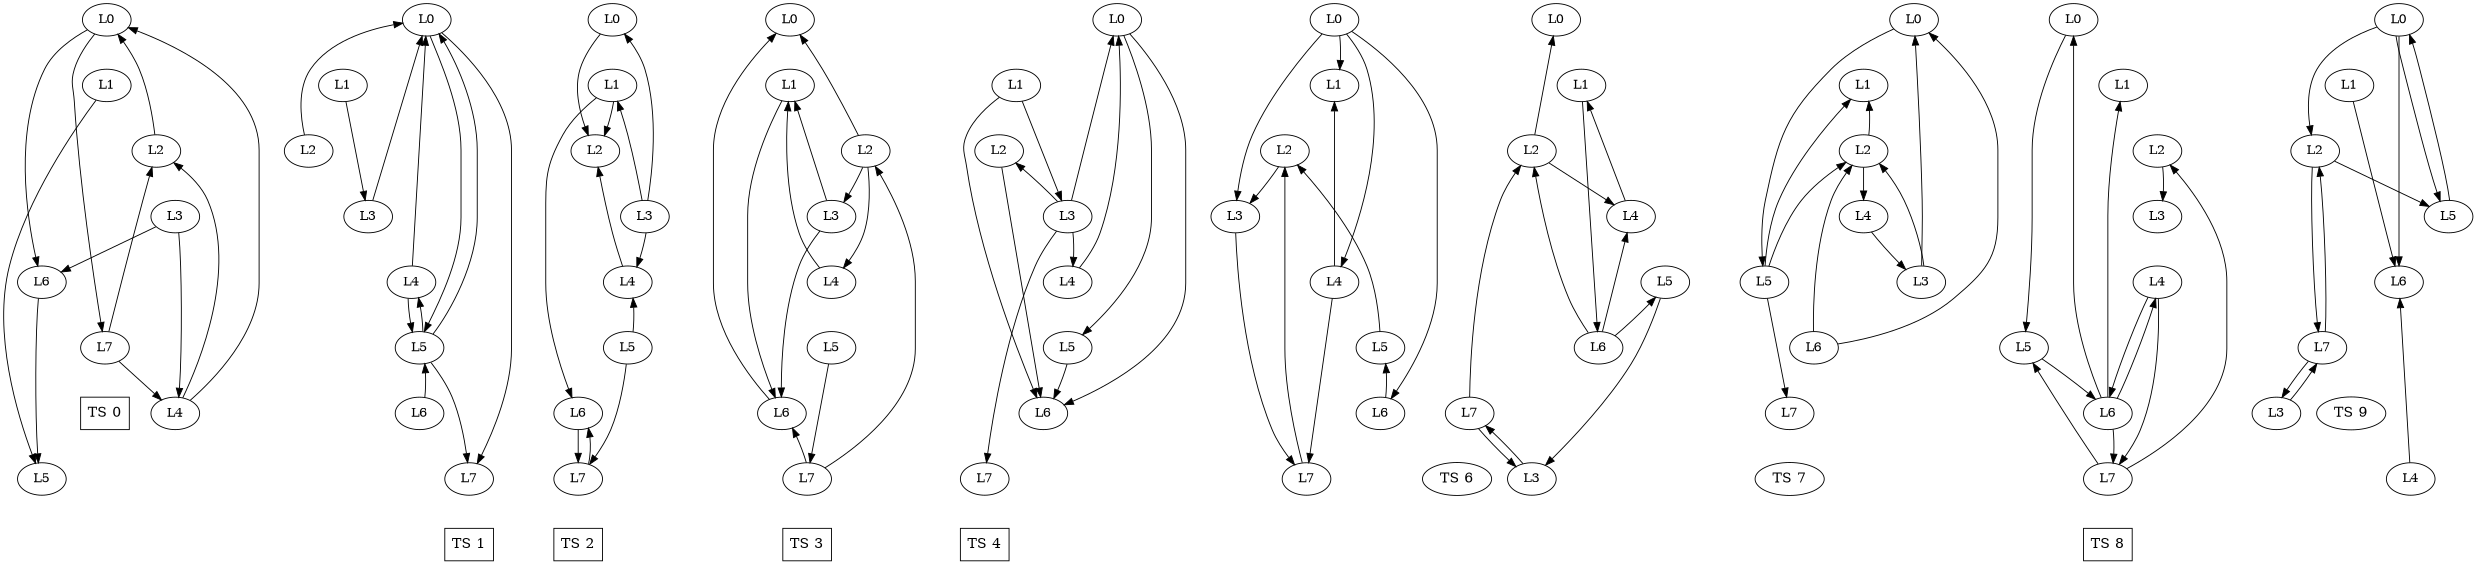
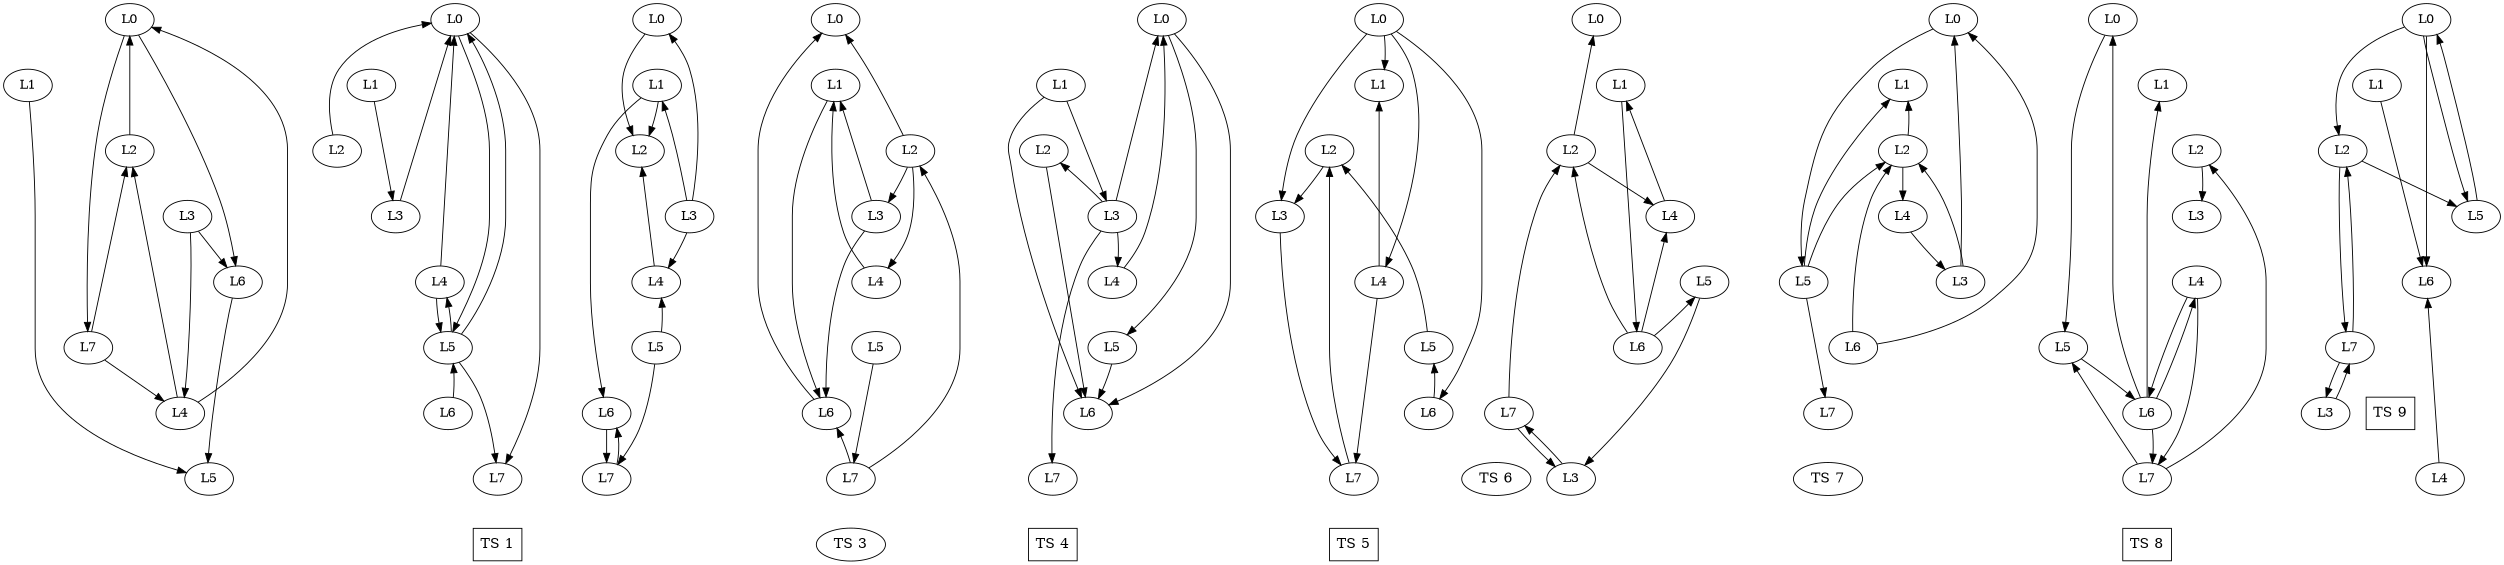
(105, 413) -> none
(2351, 413) -> (2390, 413)
(578, 545) -> none
(807, 545) -> (851, 545)
none -> (1354, 545)
